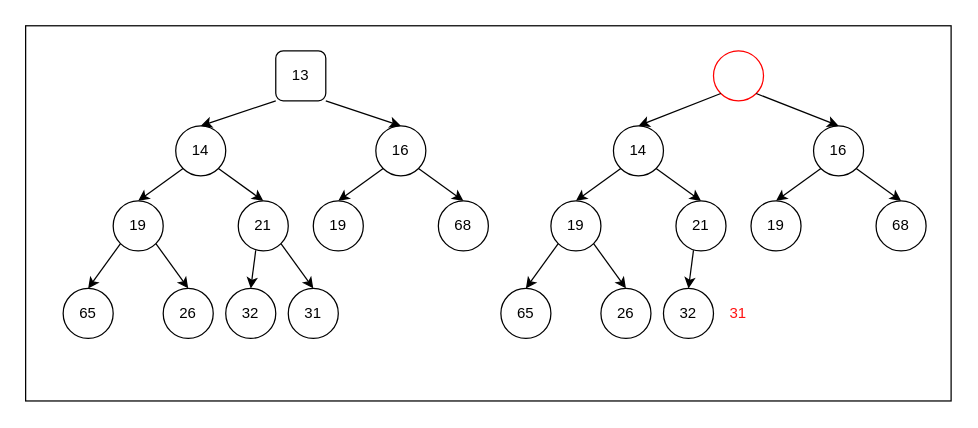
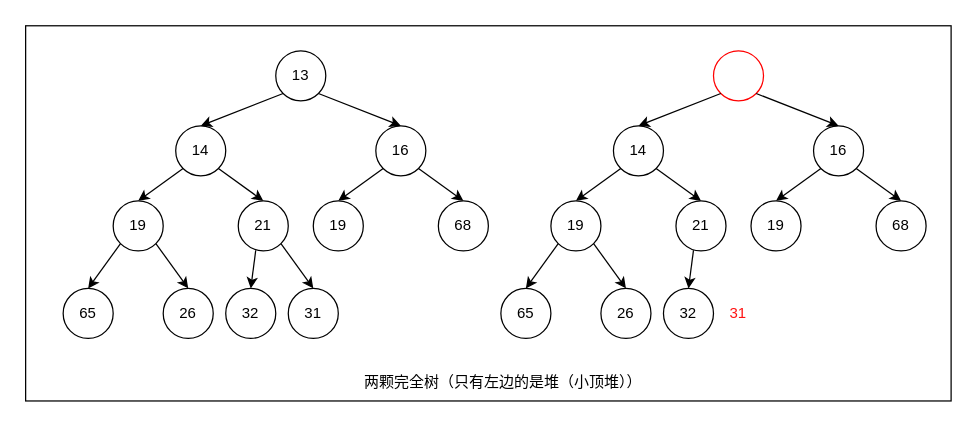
(301, 76) -> (301, 76)
none -> (503, 382)
